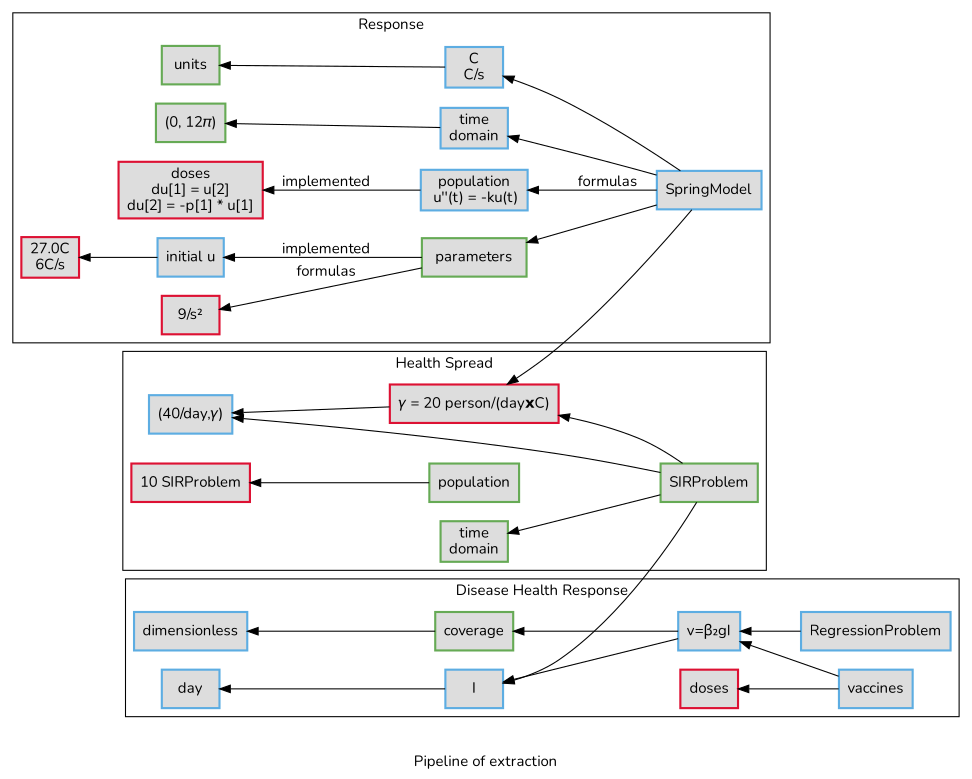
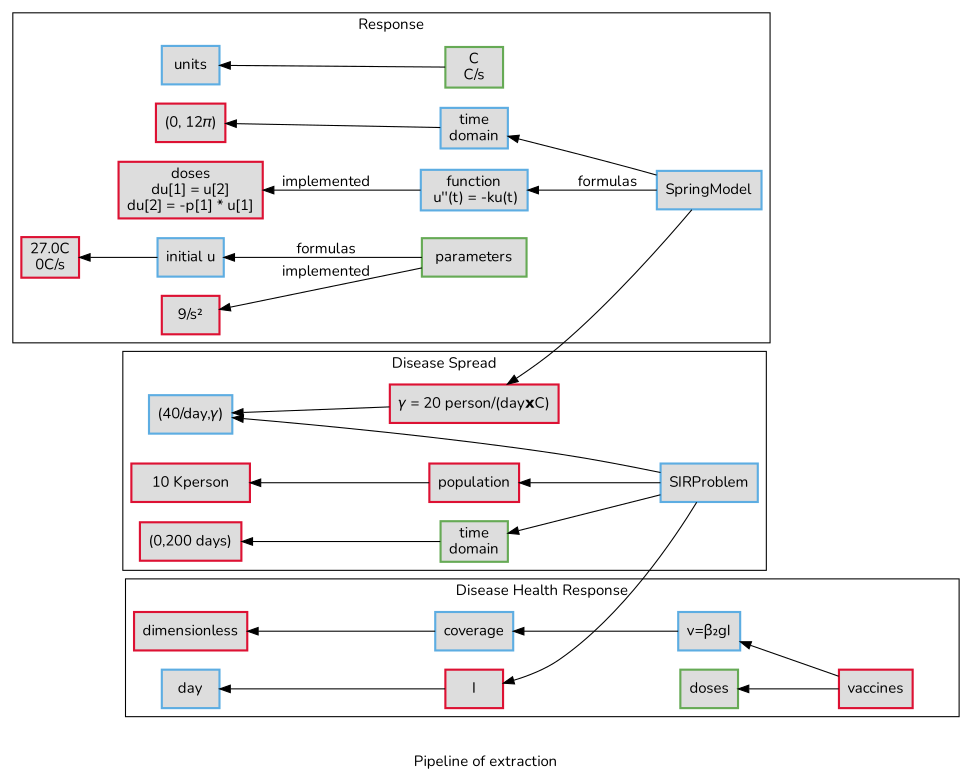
(191, 65) -> (191, 65)
(474, 67) -> (474, 67)
(600, 120) -> none
(191, 123) -> (191, 123)
(474, 190) -> (474, 190)
(597, 222) -> none
(326, 249) -> (326, 249)
(50, 257) -> (50, 257)
(326, 272) -> (326, 272)
(445, 364) -> (445, 364)
(629, 434) -> (595, 483)
(191, 483) -> (191, 483)
(474, 483) -> (474, 483)
(709, 483) -> (709, 483)
none -> (191, 542)
(191, 631) -> (191, 631)
(474, 631) -> (474, 631)
(876, 631) -> none
(596, 659) -> none
(474, 689) -> (474, 689)
(709, 689) -> (709, 689)
(876, 689) -> (876, 689)
